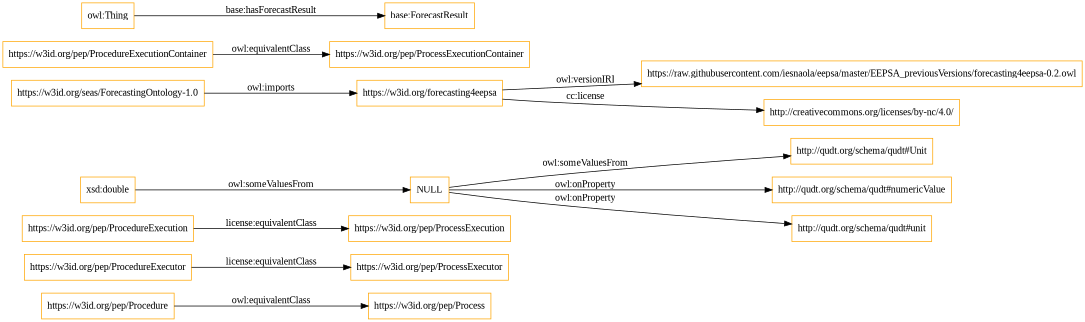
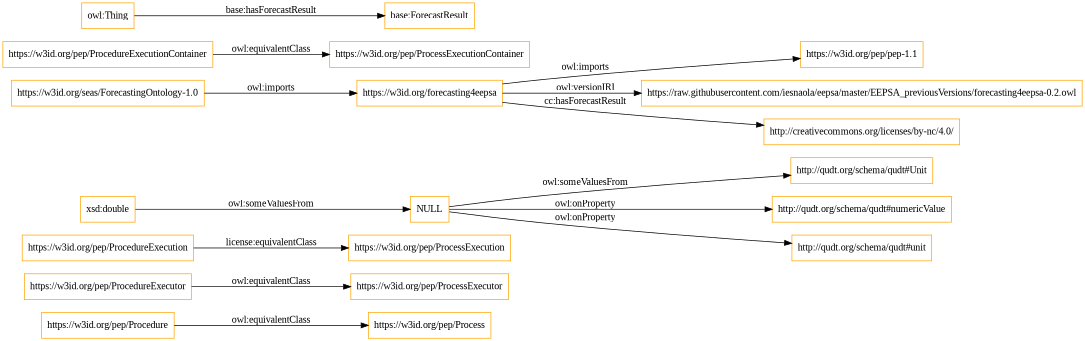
none -> (862, 54)
(586, 96) -> (586, 101)
(271, 262) -> (271, 281)
